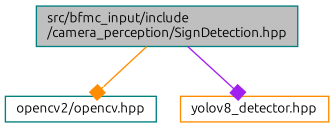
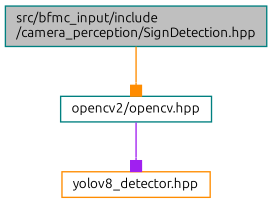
(210, 67) -> (136, 140)
